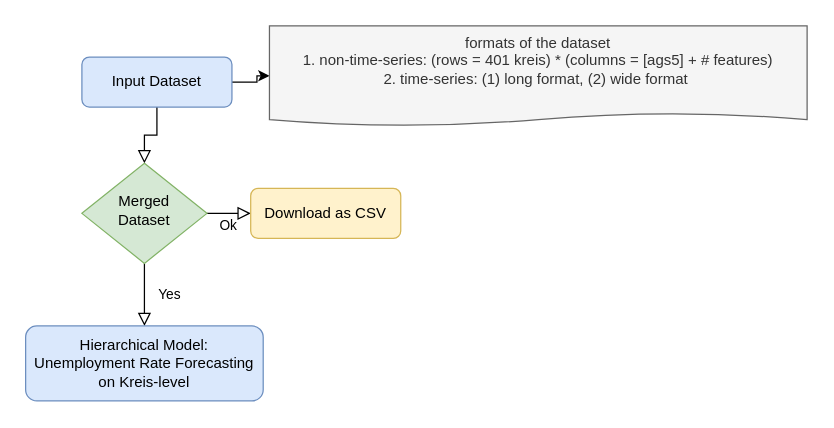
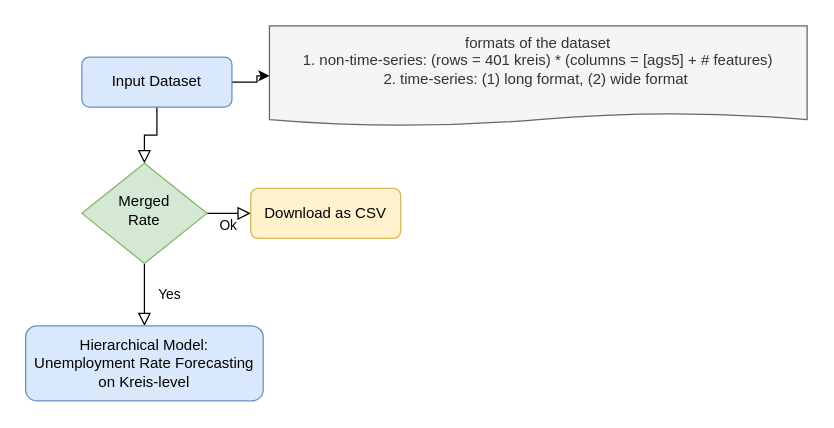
(144, 211) -> (144, 211)
